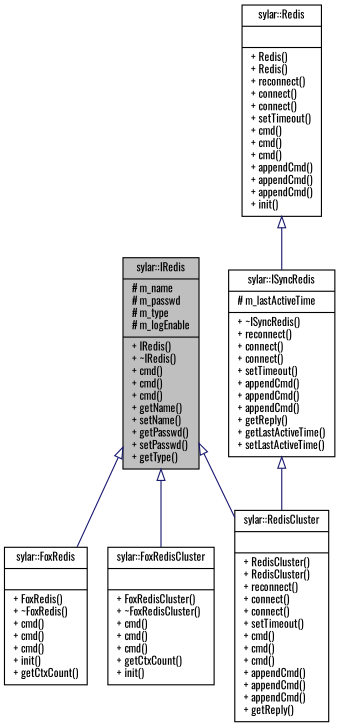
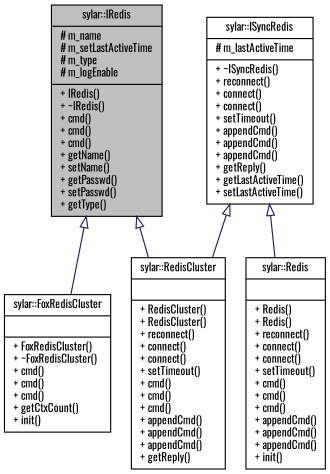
(282, 249) -> (273, 237)
(157, 301) -> (107, 49)
(46, 616) -> none
